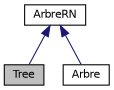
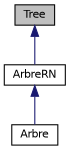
(37, 50) -> (35, 51)
